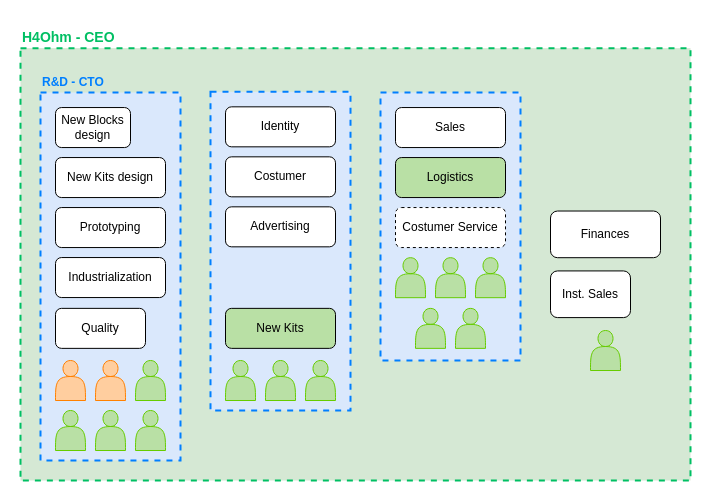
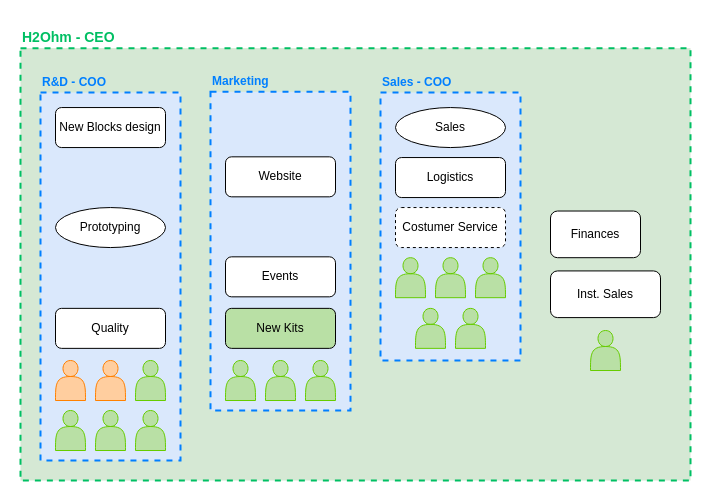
(56, 38) -> (56, 38)
none -> (271, 80)
(70, 81) -> (70, 81)
none -> (441, 81)
(281, 127) -> none
(93, 128) -> (111, 128)
(451, 128) -> (451, 128)
(281, 177) -> (281, 177)
(111, 178) -> none
(451, 178) -> (451, 178)
(281, 227) -> none
(111, 228) -> (111, 228)
(606, 234) -> (596, 234)
none -> (281, 277)
(111, 278) -> none
(591, 294) -> (606, 294)
(101, 328) -> (111, 328)
